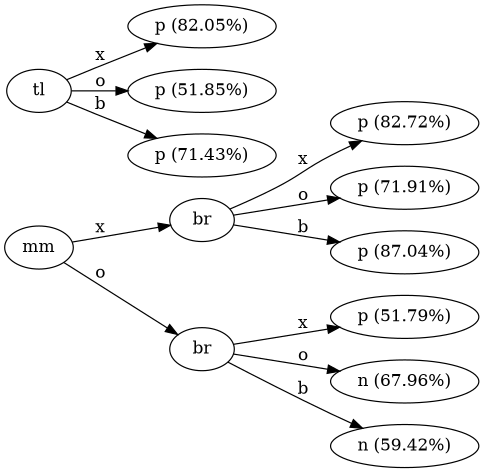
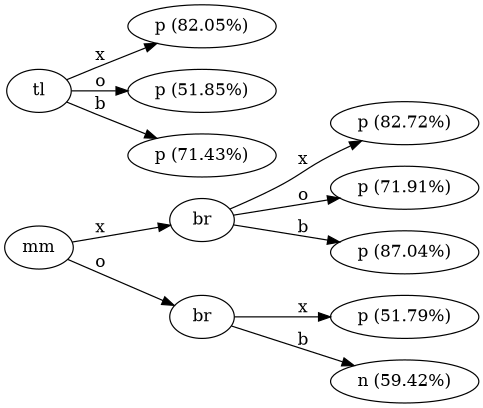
(405, 381) -> none
